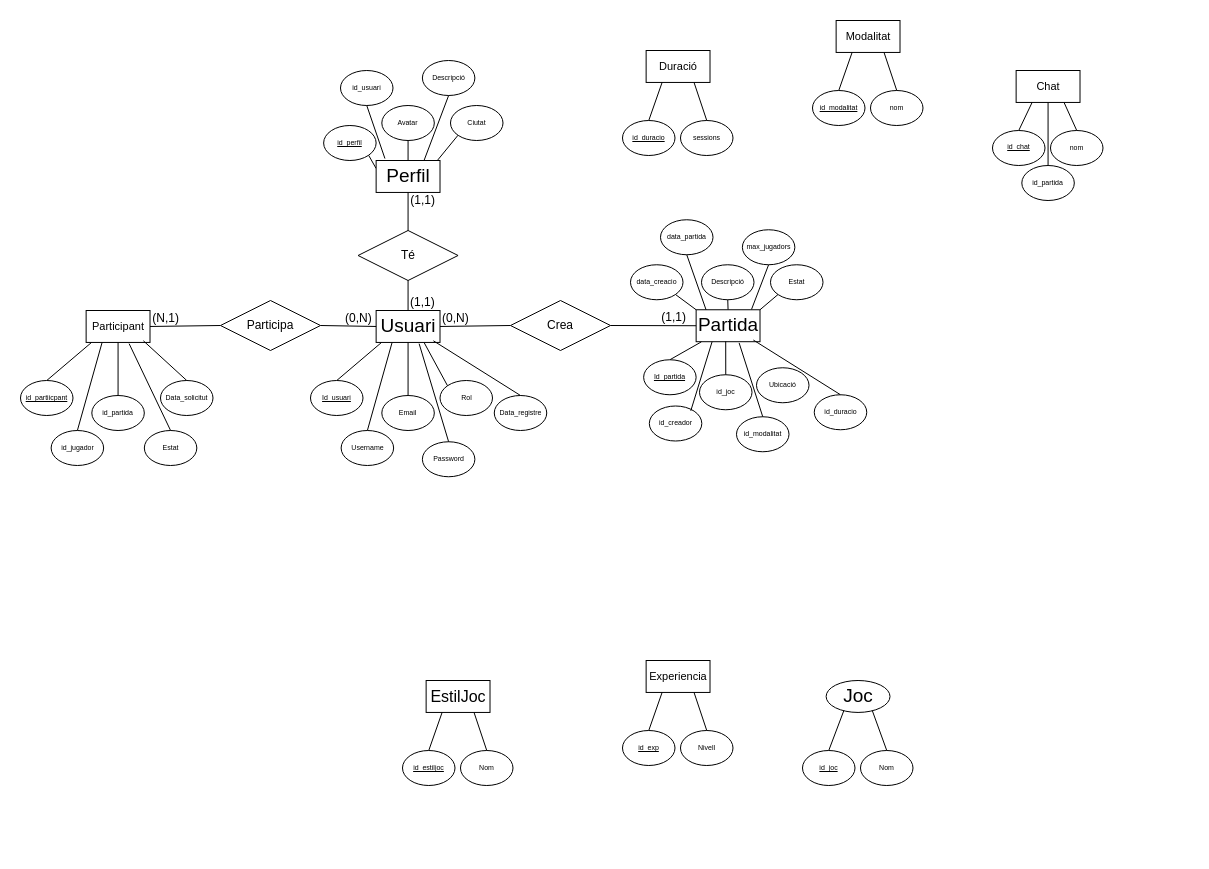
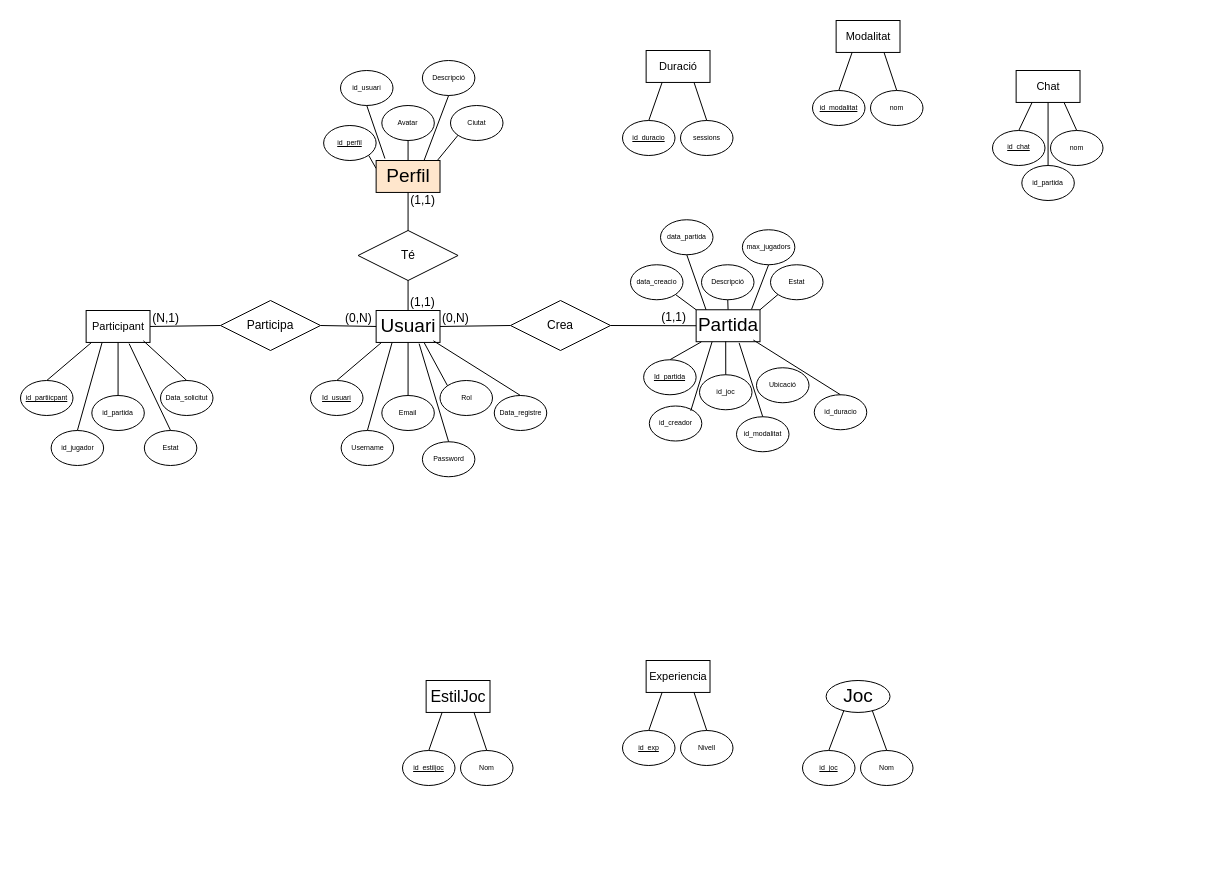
(408, 176) -> (408, 176)
